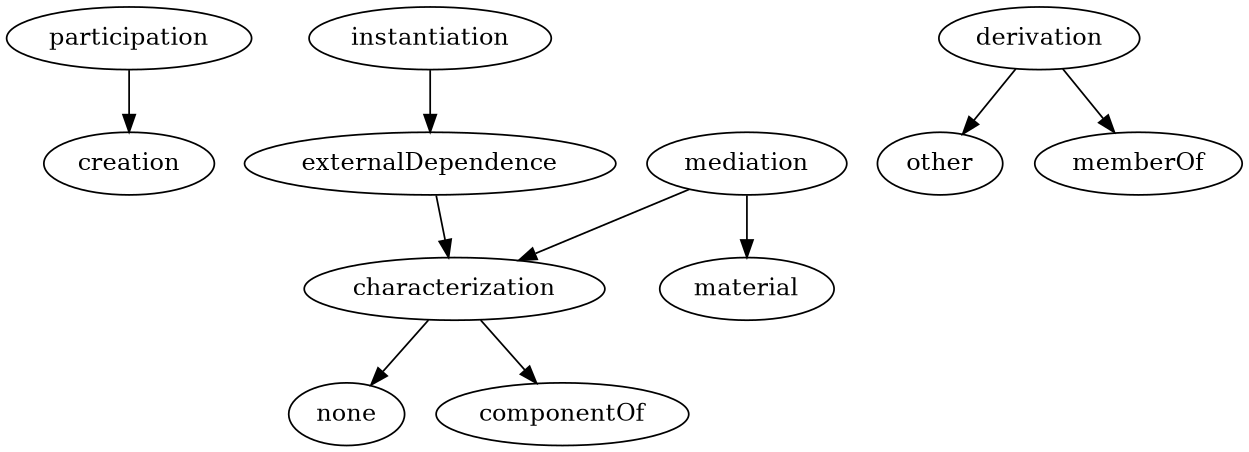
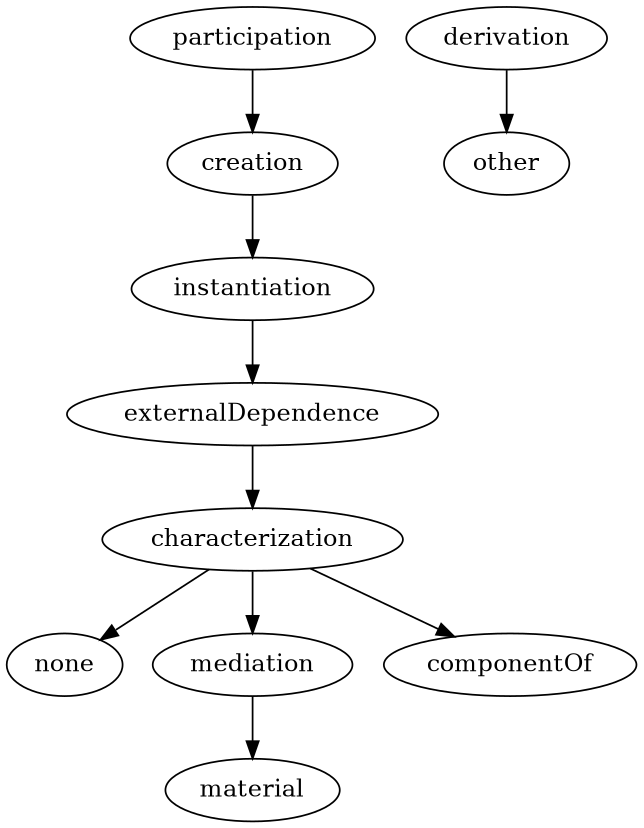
(1138, 164) -> none
none -> (253, 218)
(612, 221) -> (253, 594)
